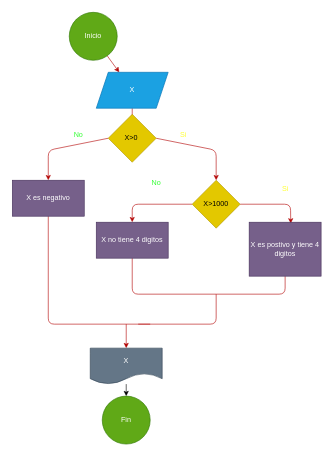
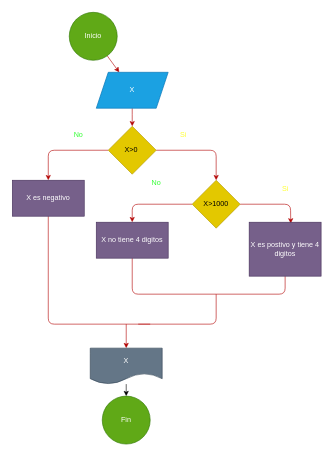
(132, 138) -> (132, 150)
